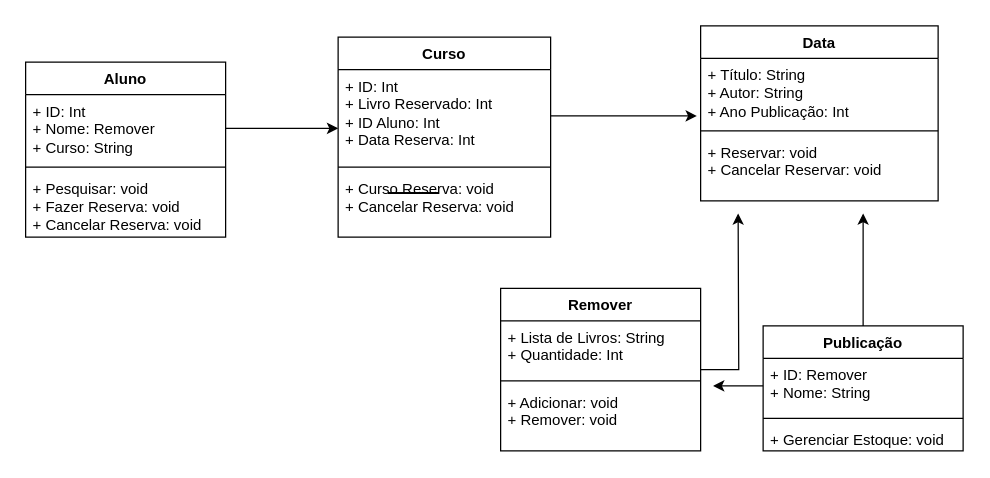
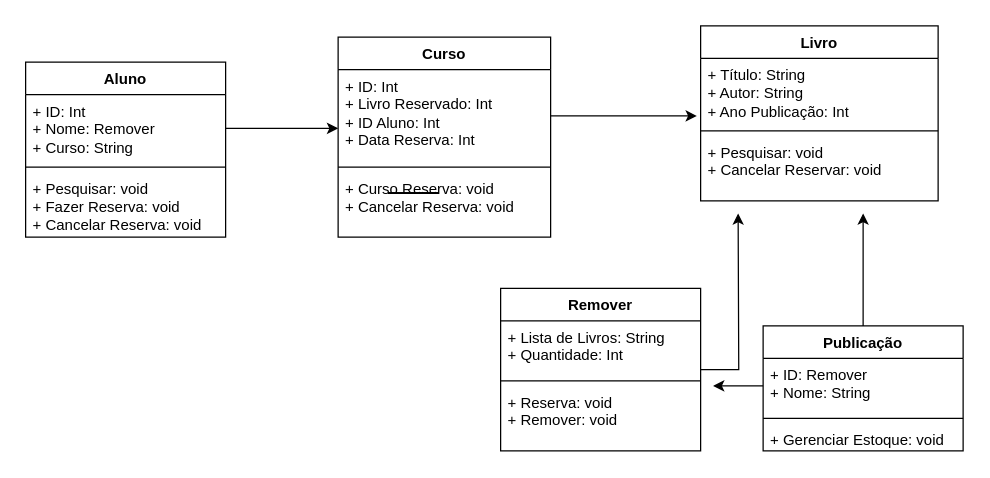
(819, 43) -> (819, 43)
(801, 162) -> (801, 162)
(568, 412) -> (563, 412)
